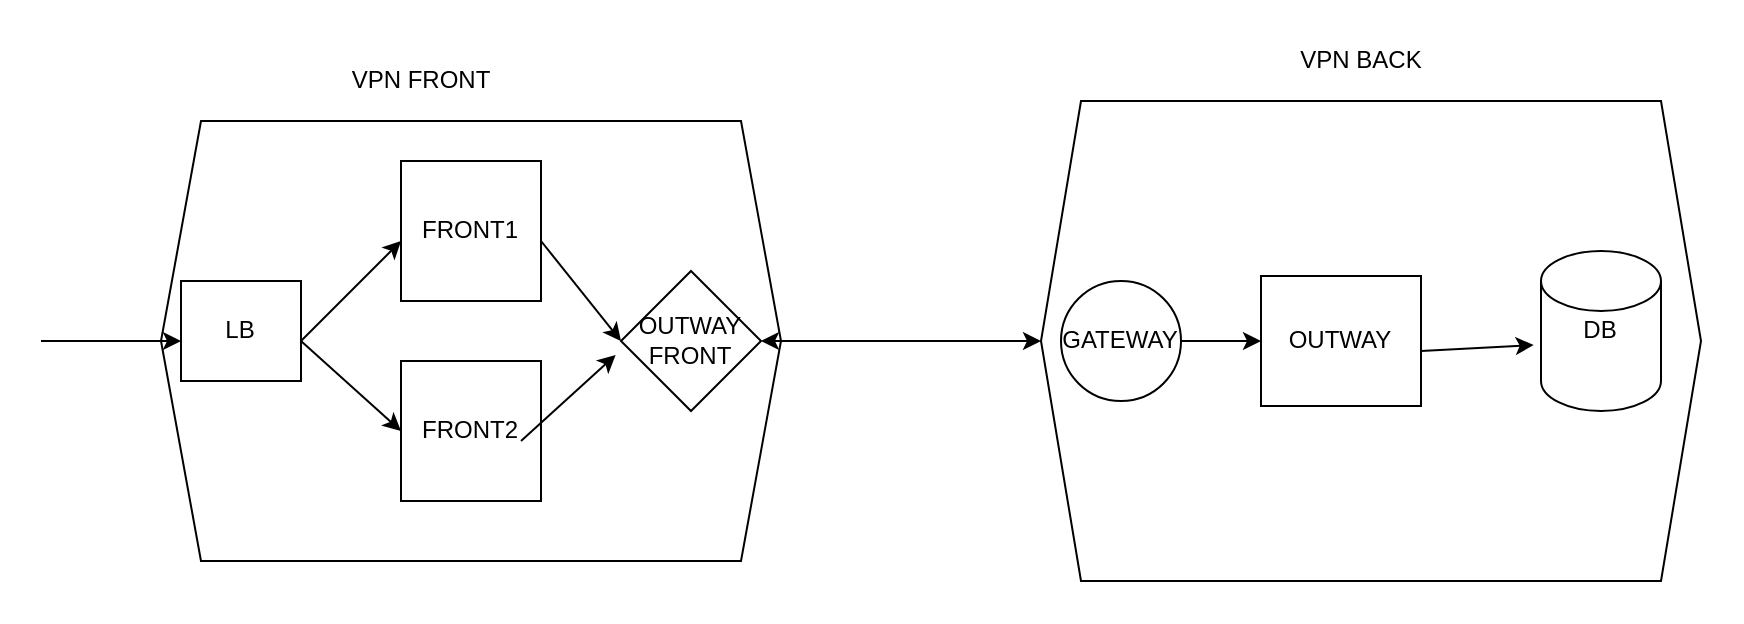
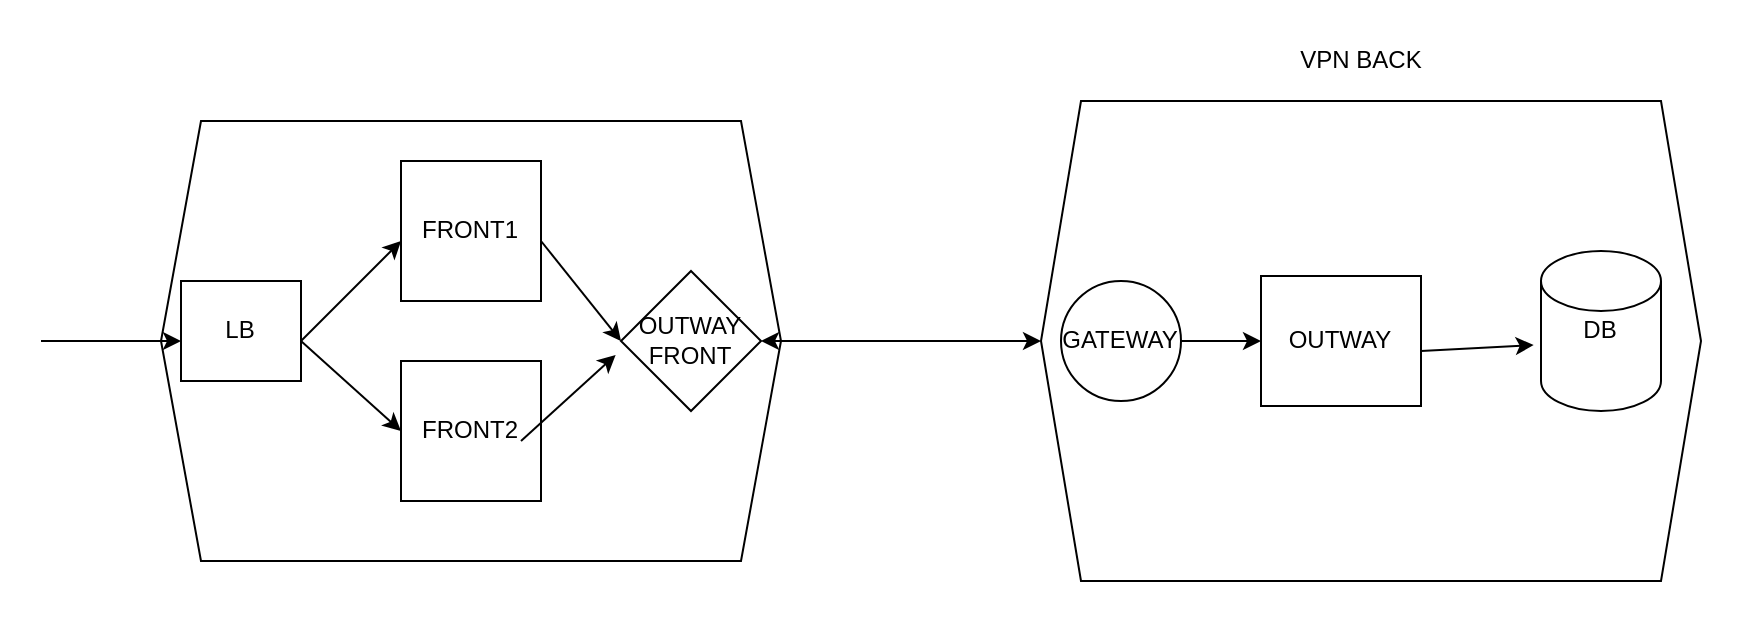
(421, 81) -> none
